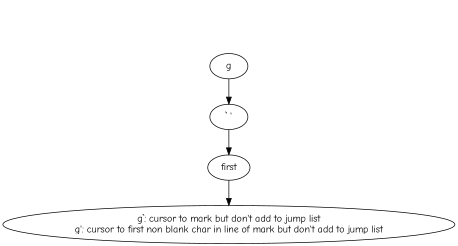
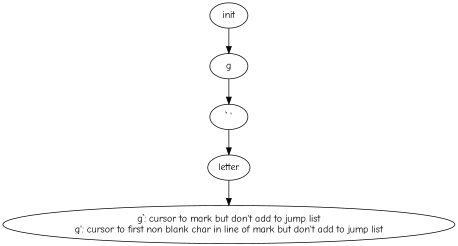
none -> (229, 15)
(229, 168) -> (229, 168)
